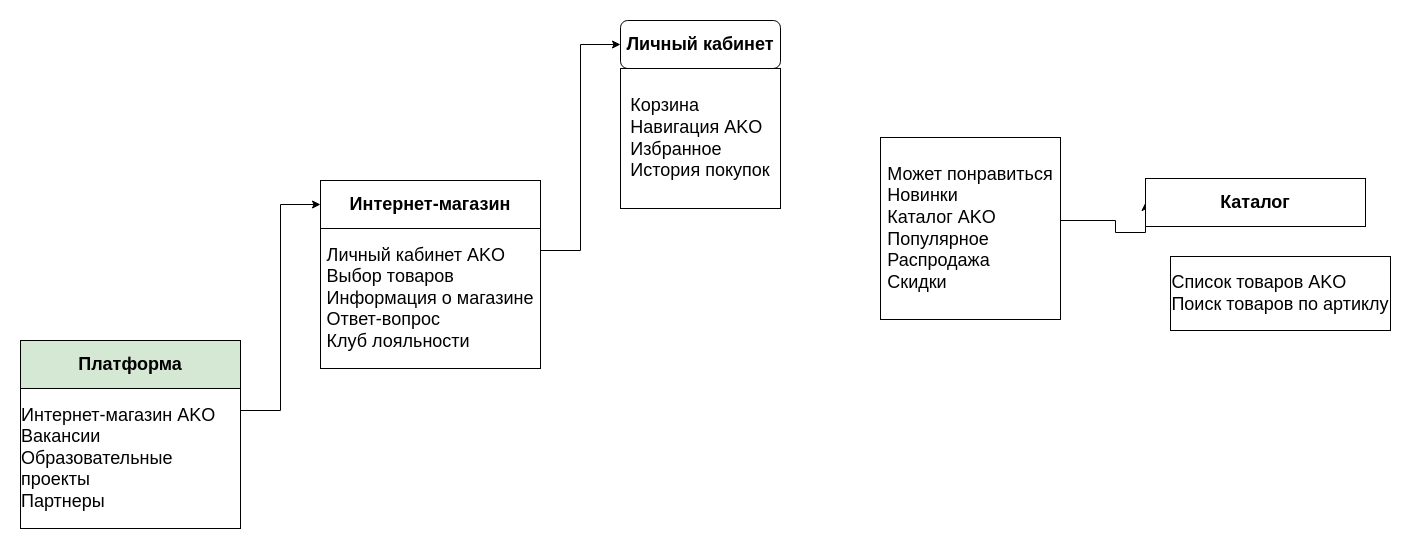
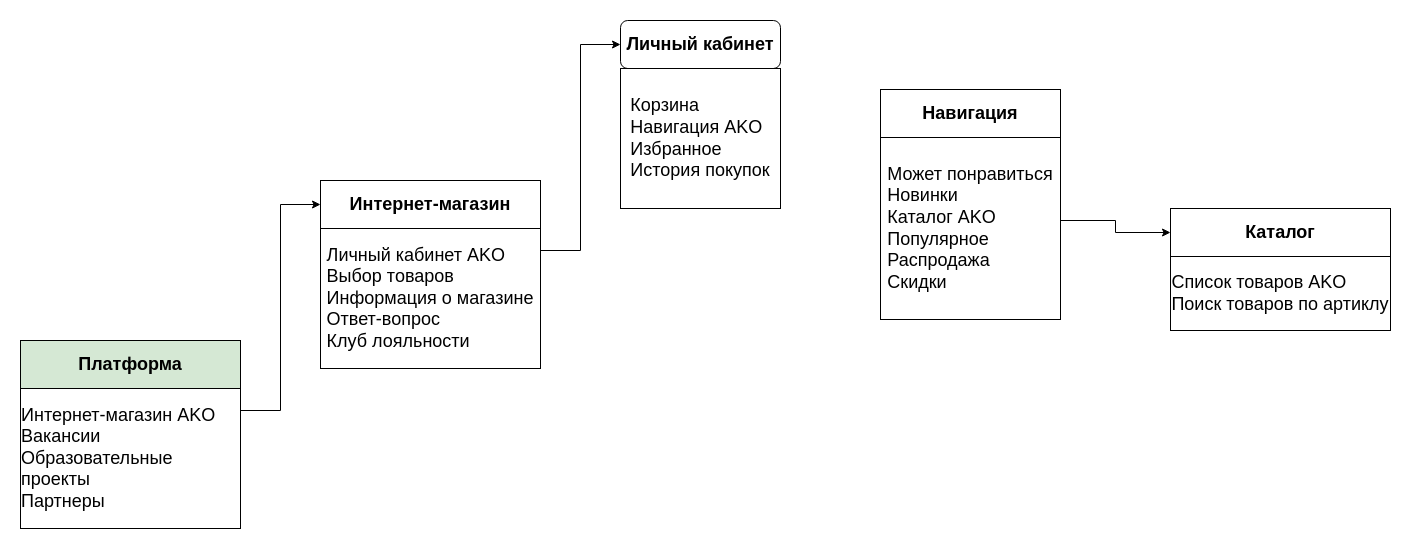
none -> (971, 114)
(1256, 203) -> (1281, 233)
